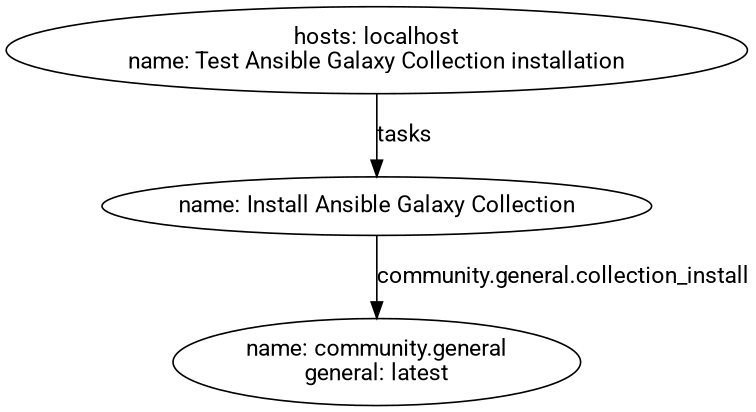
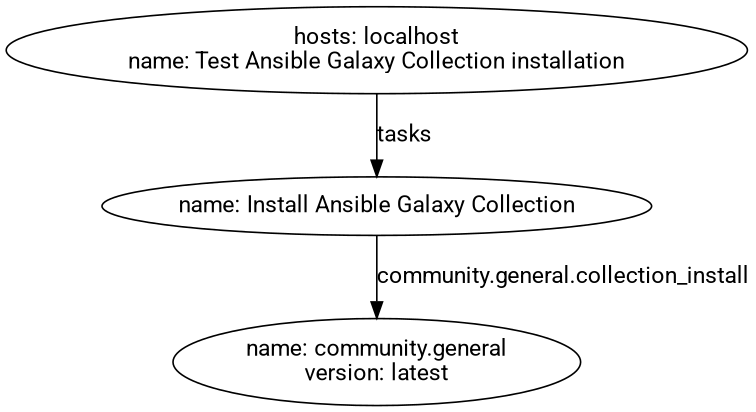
(377, 362) -> (377, 362)
